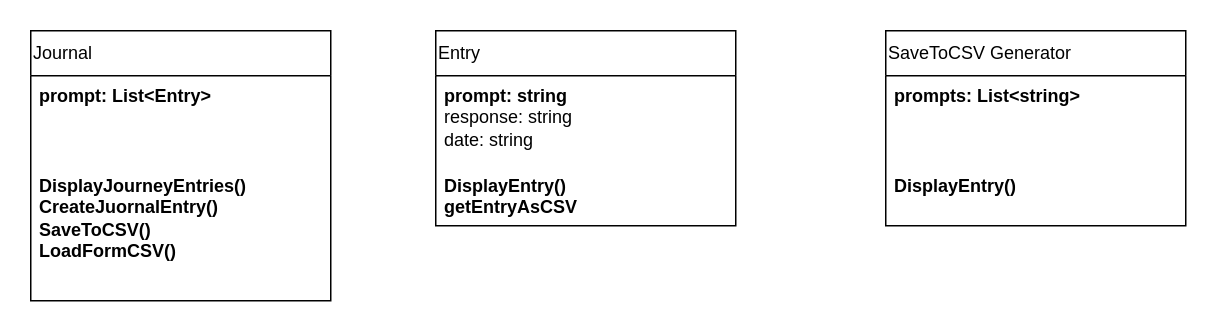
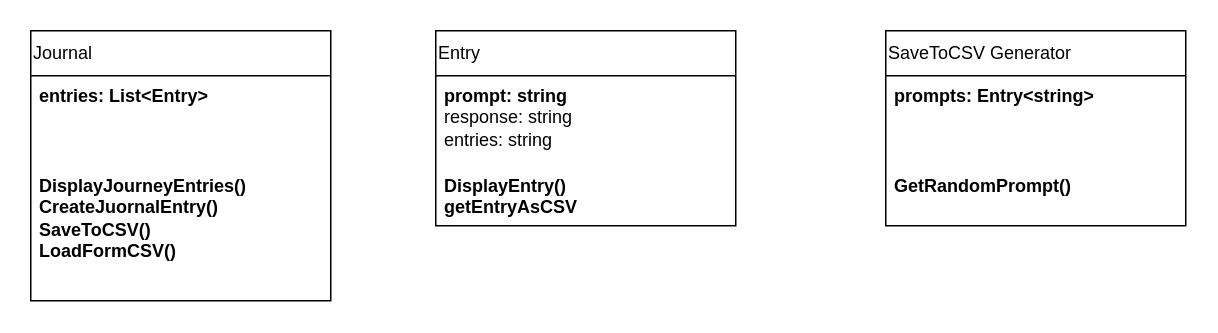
(128, 97) -> (131, 97)
(991, 97) -> (999, 97)
(518, 119) -> (518, 119)
(961, 187) -> (980, 187)
